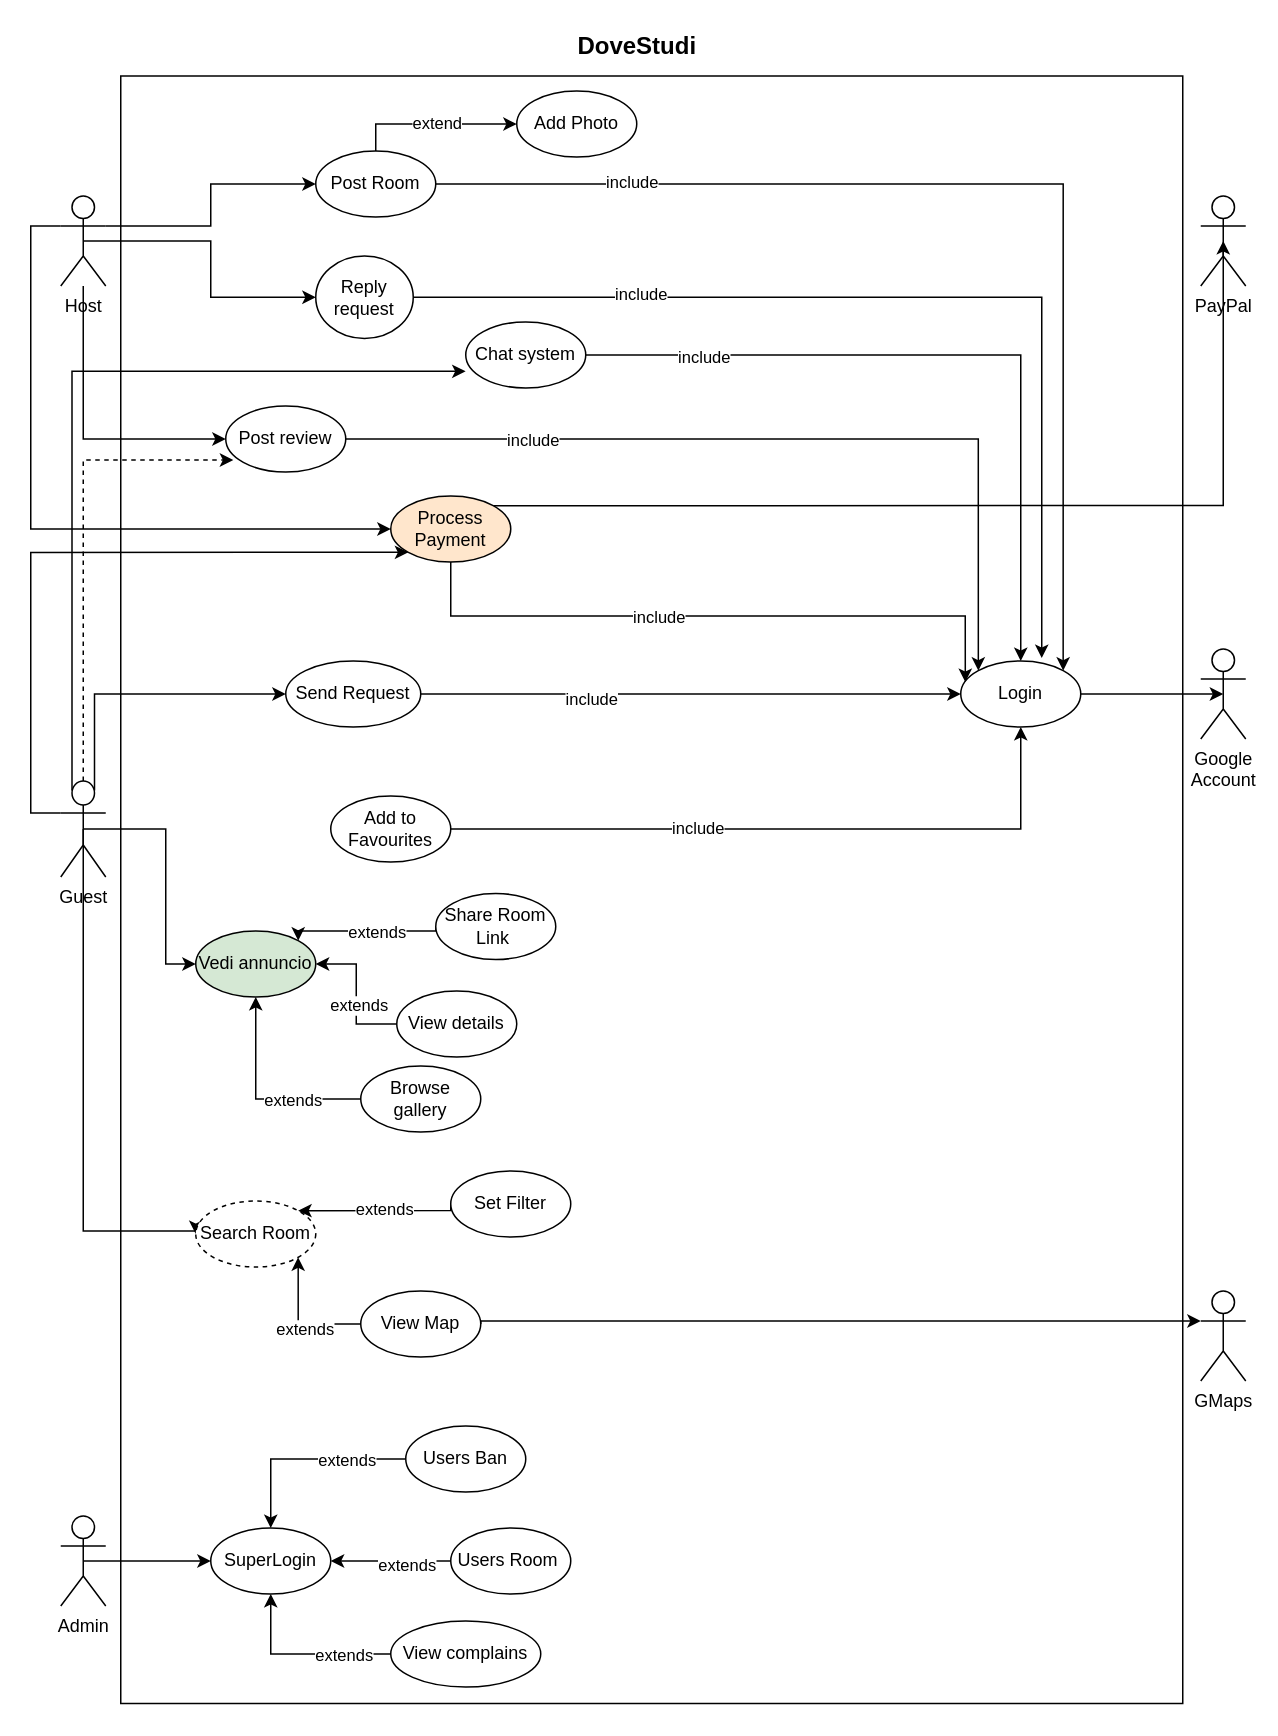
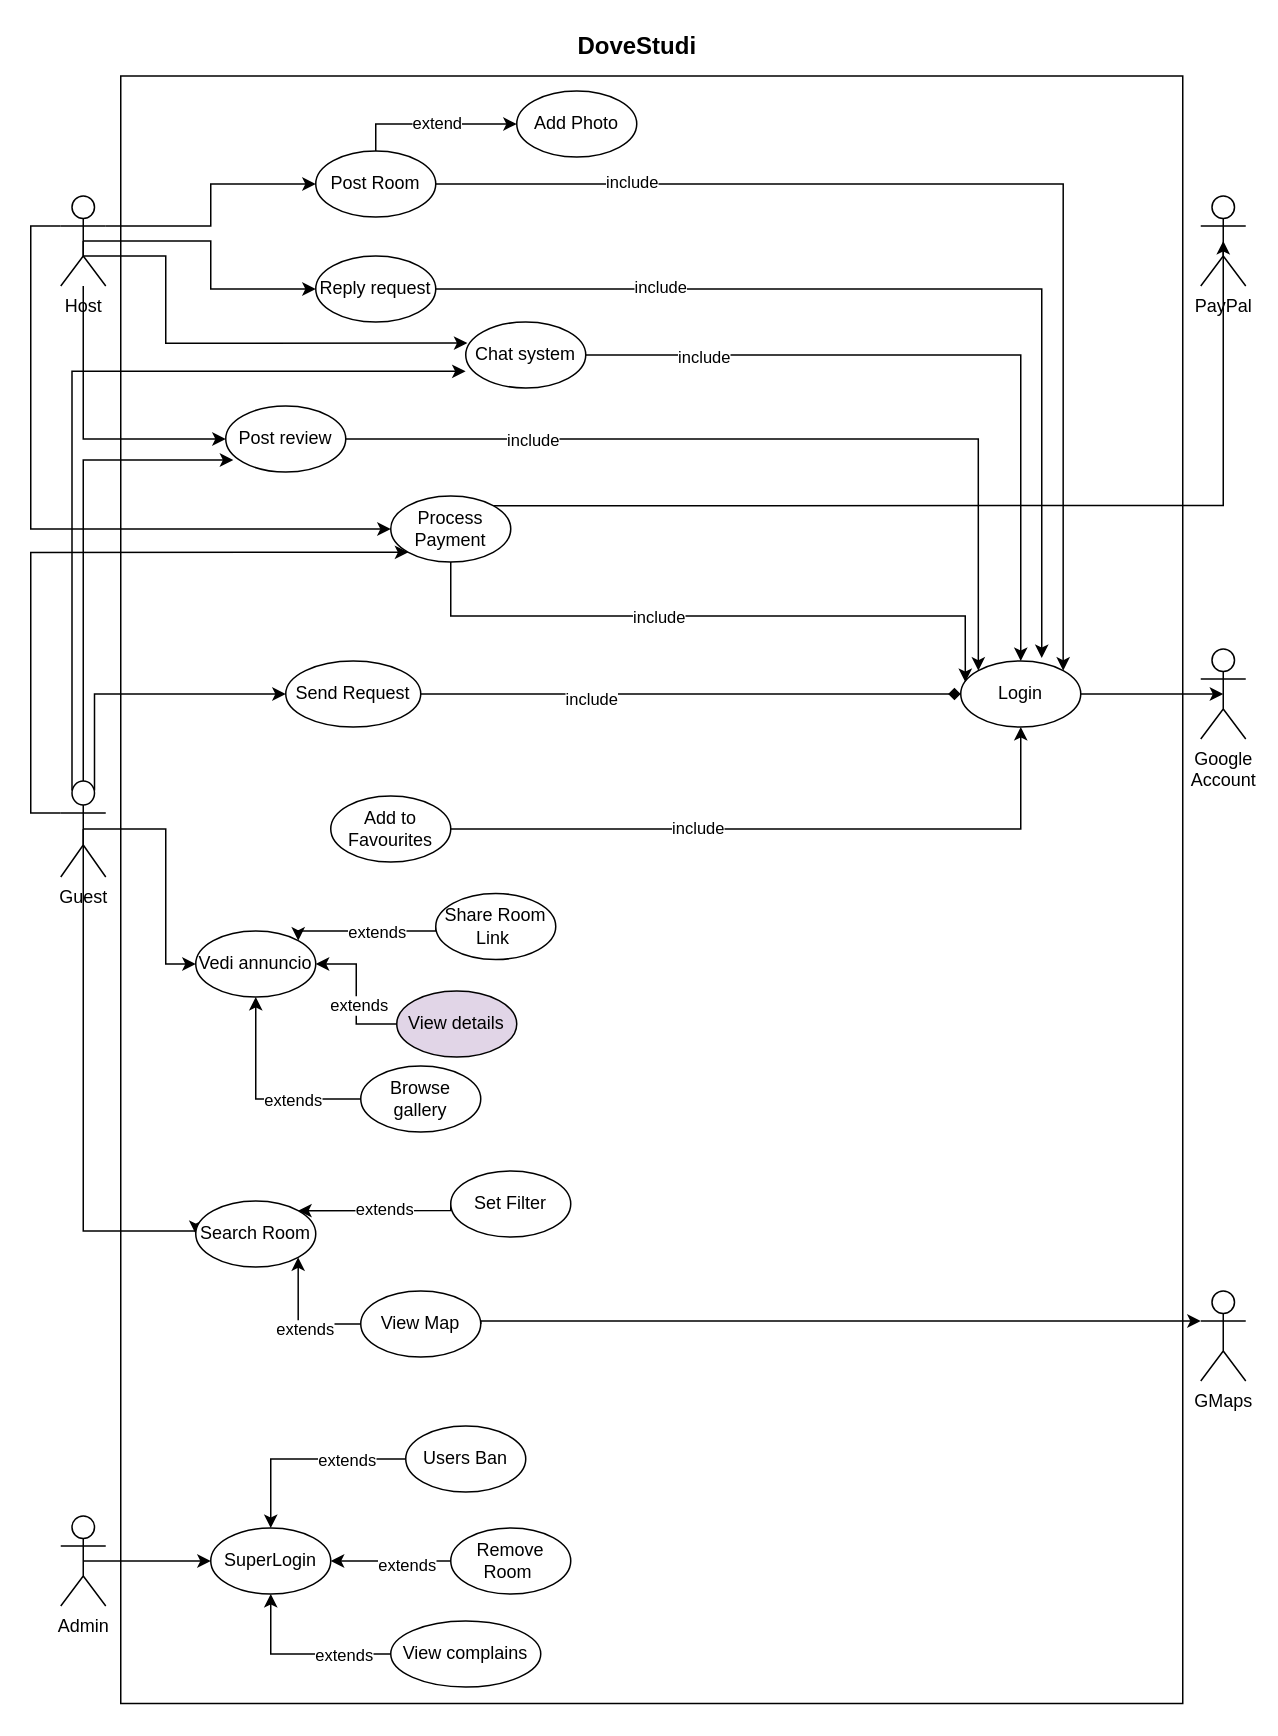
(365, 297) -> (376, 289)
none -> (229, 343)
(451, 529) -> (451, 529)
(83, 550) -> (83, 550)
(949, 694) -> (948, 694)
(256, 964) -> (256, 964)
(457, 1024) -> (457, 1024)
(256, 1234) -> (256, 1234)
(511, 1561) -> (511, 1561)
